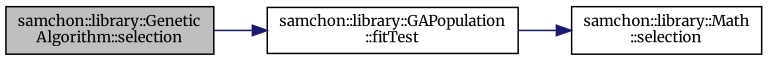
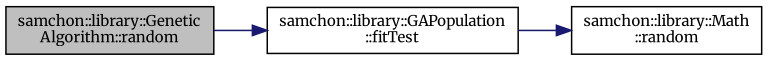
(110, 30) -> (110, 30)
(667, 30) -> (667, 30)
